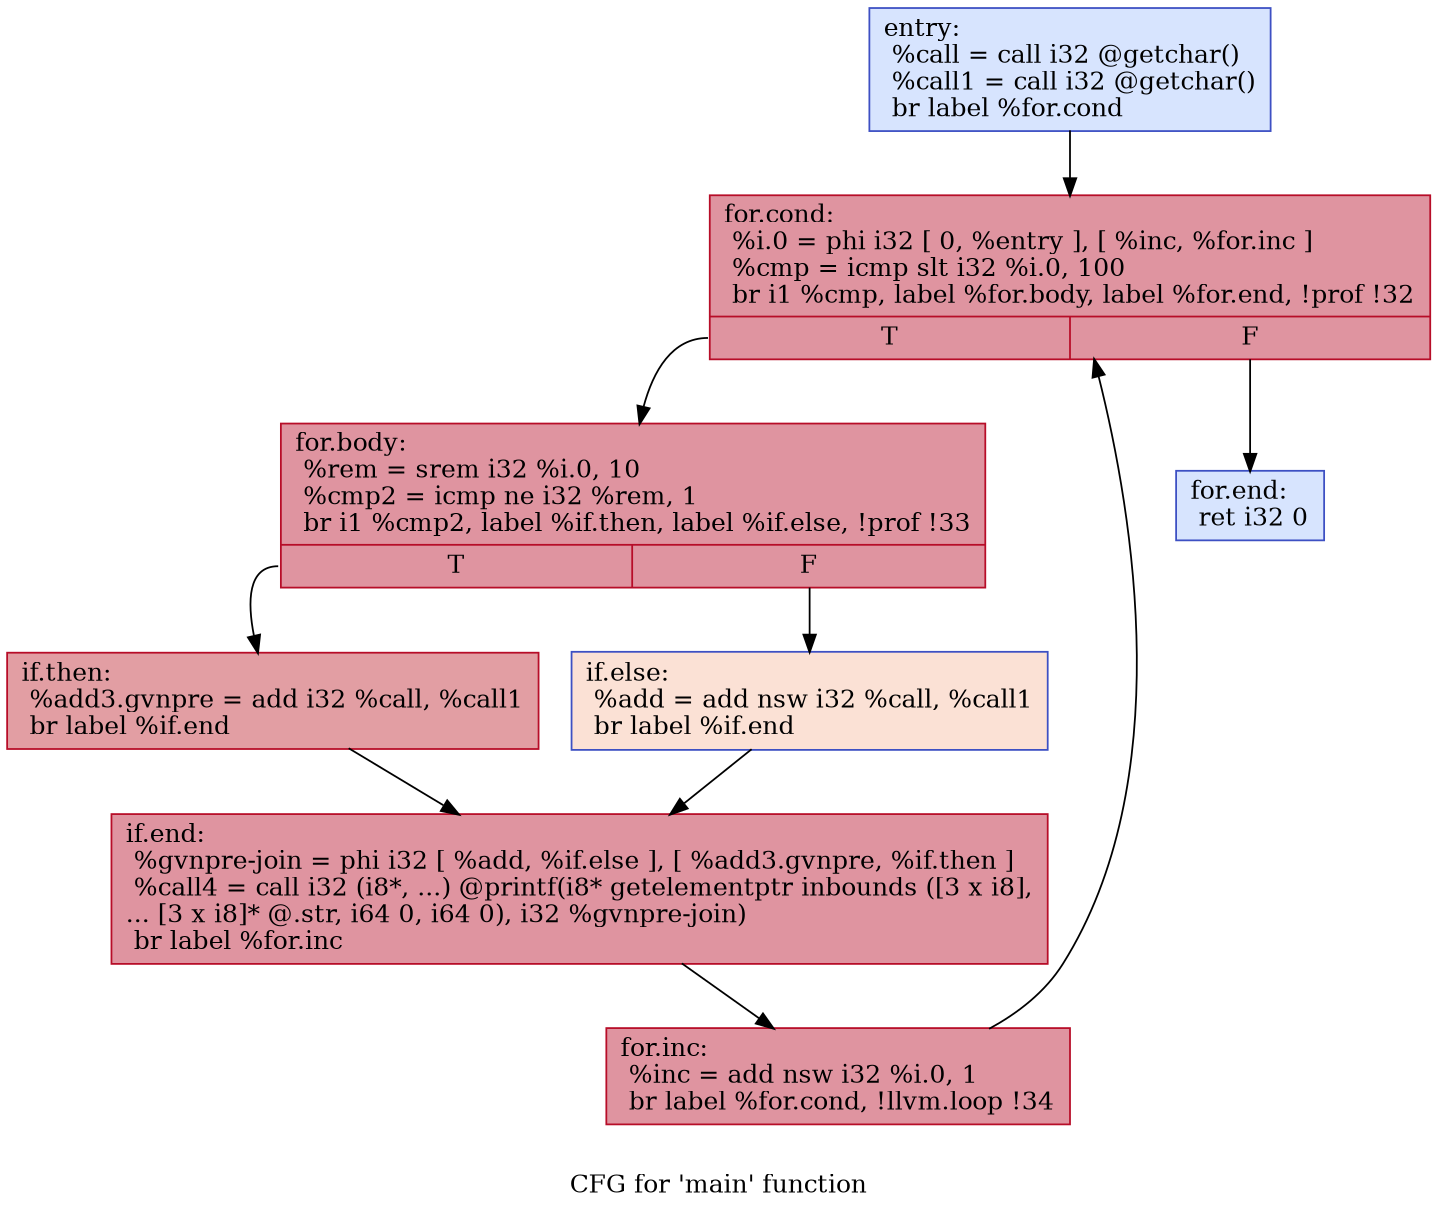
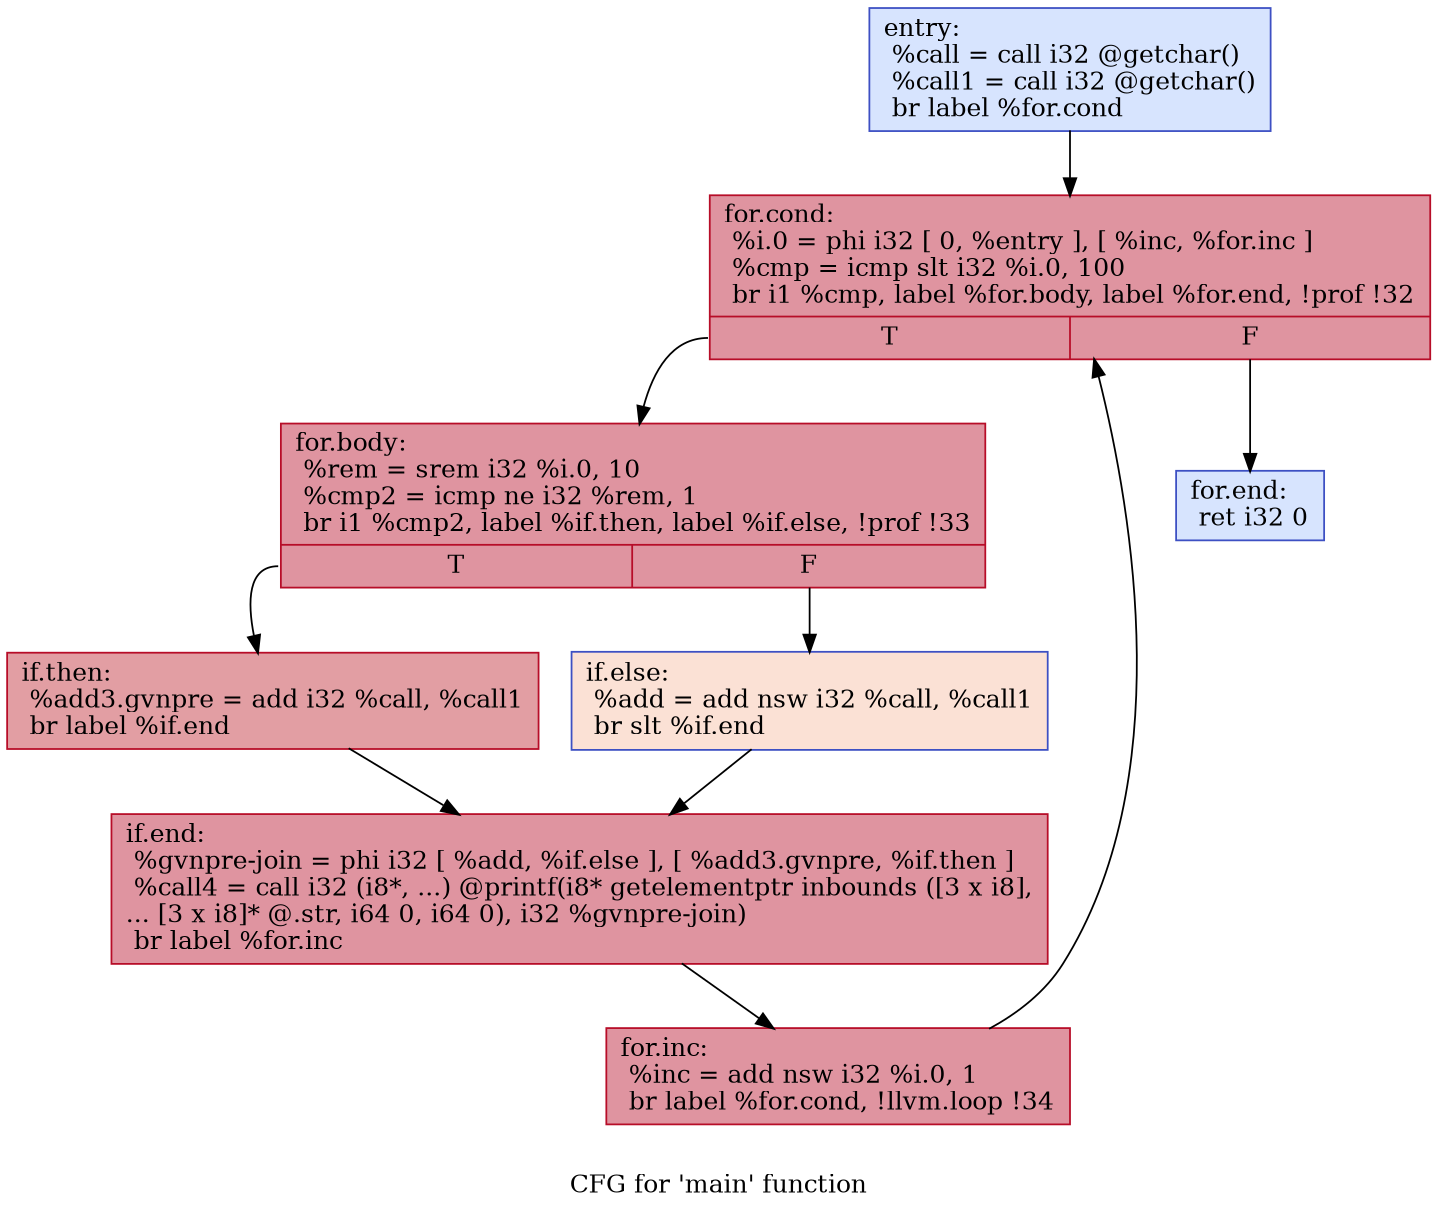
(691, 727) -> (676, 727)
